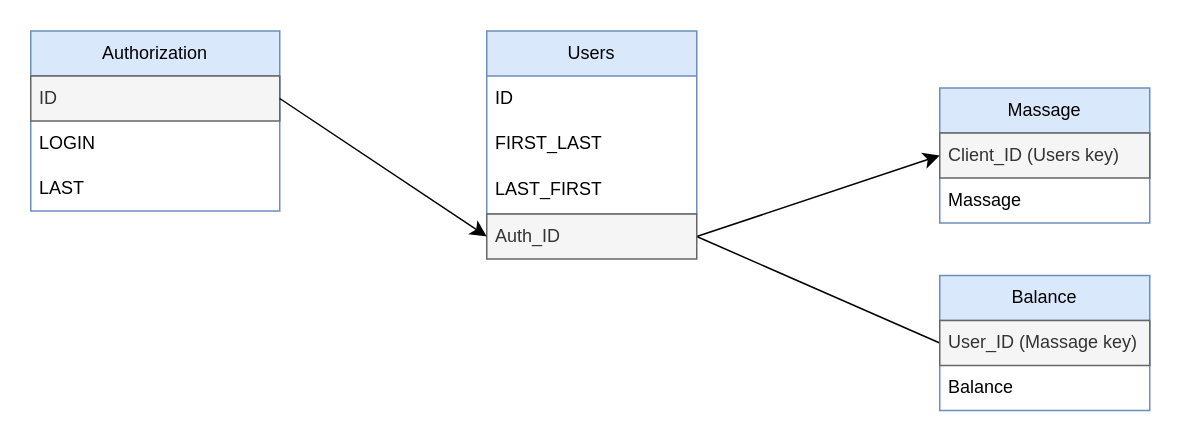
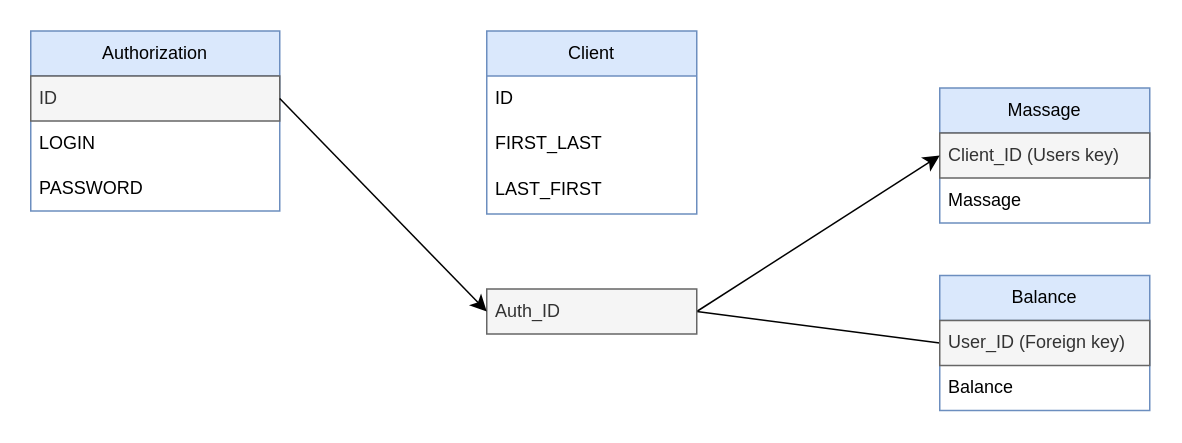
(592, 53) -> (592, 53)
(60, 188) -> (80, 188)
(592, 236) -> (592, 311)
(1046, 343) -> (1046, 343)
